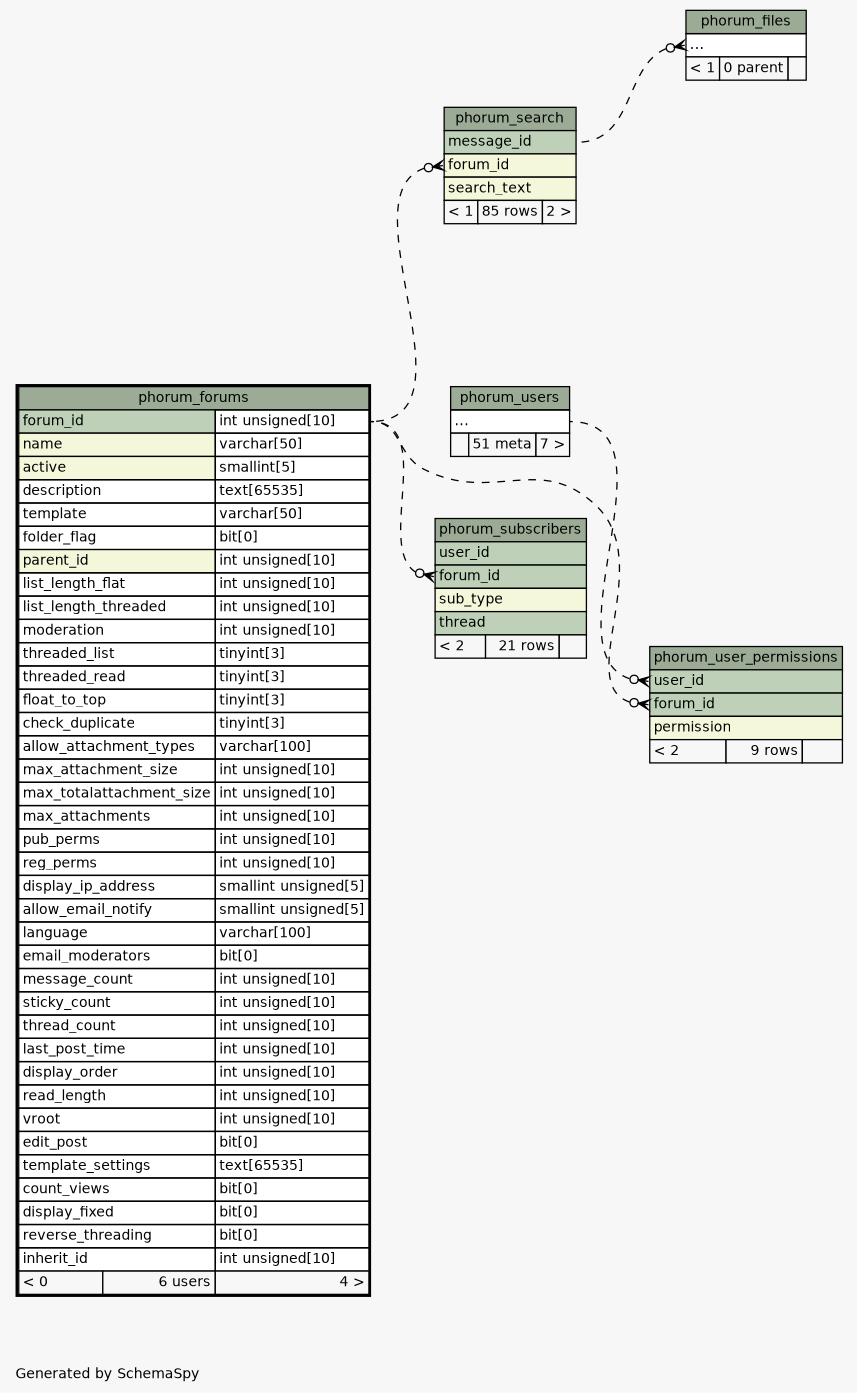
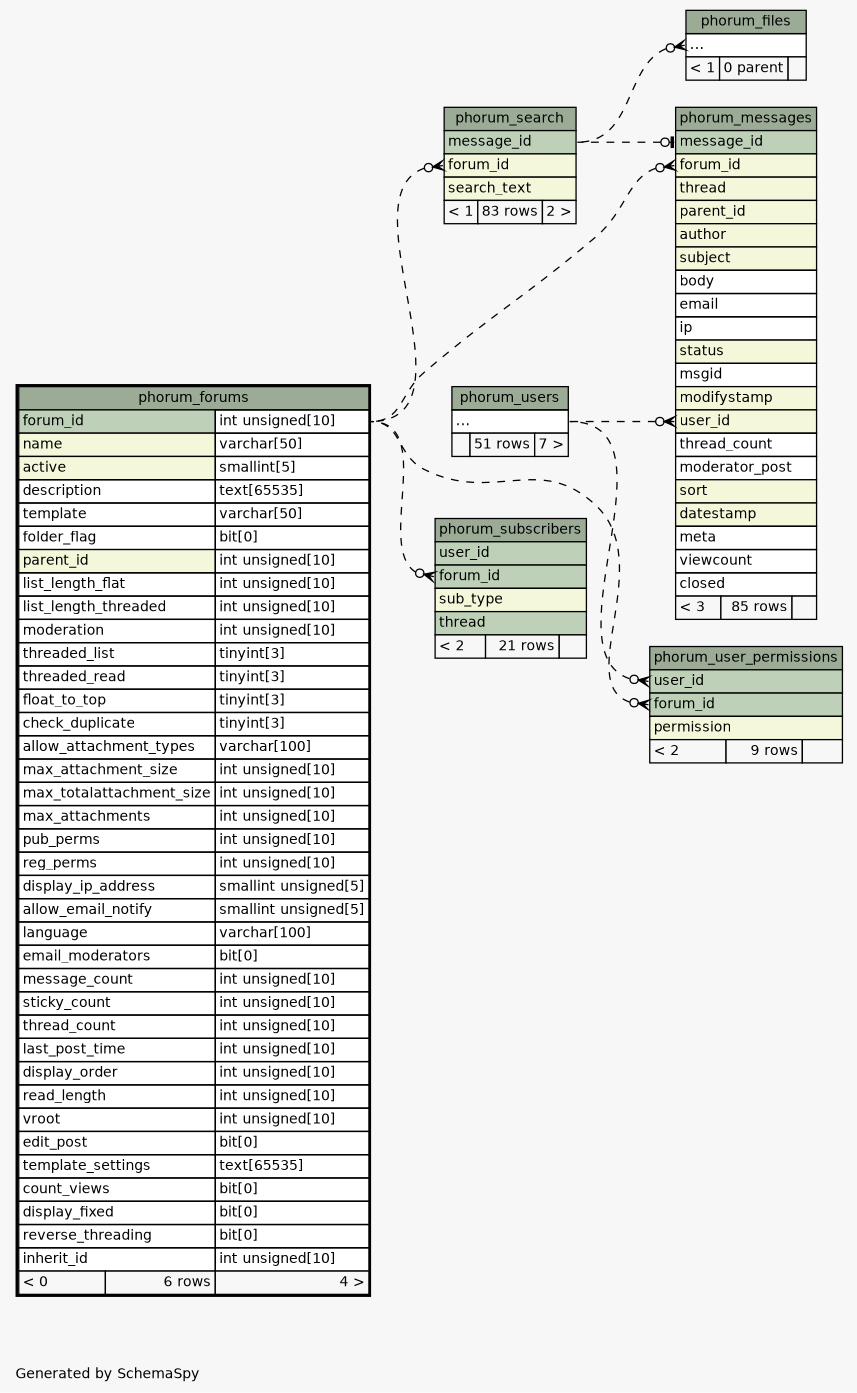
(510, 211) -> (510, 211)
none -> (745, 363)
(502, 444) -> (502, 444)
(185, 1282) -> (187, 1282)
